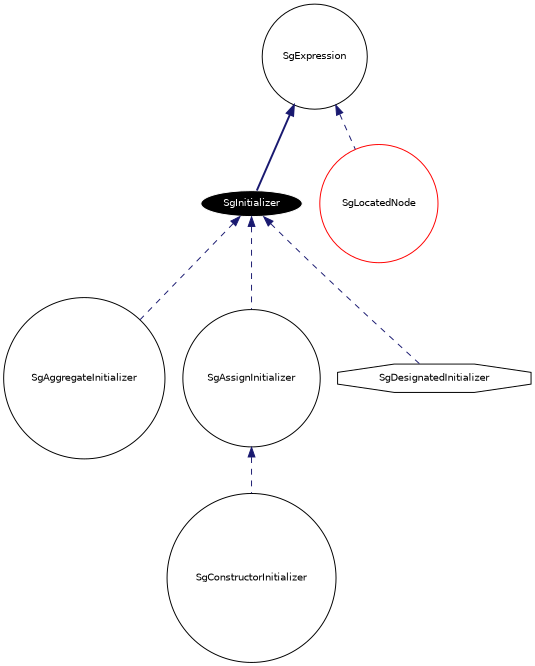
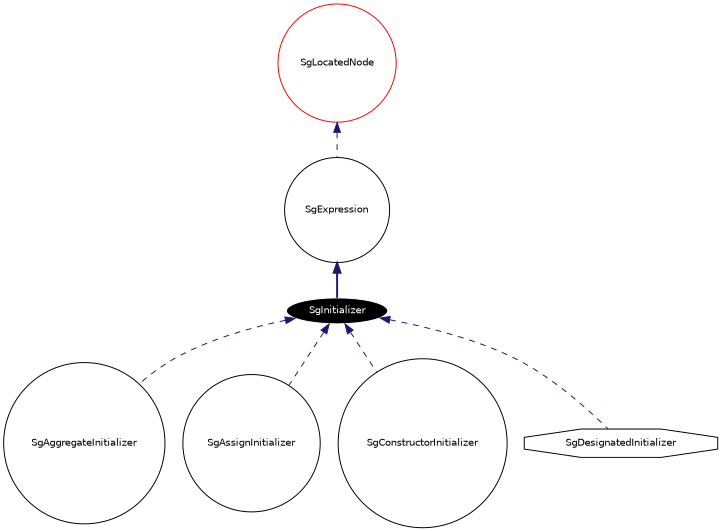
(348, 132) -> (337, 145)
(252, 475) -> (364, 352)
